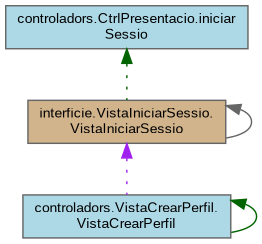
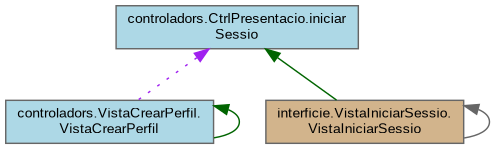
(127, 82) -> (307, 79)
(127, 177) -> (167, 79)
